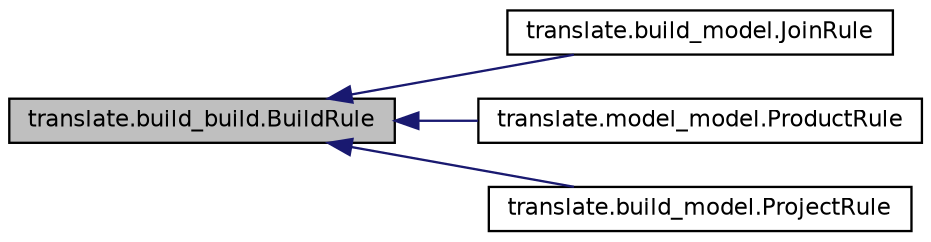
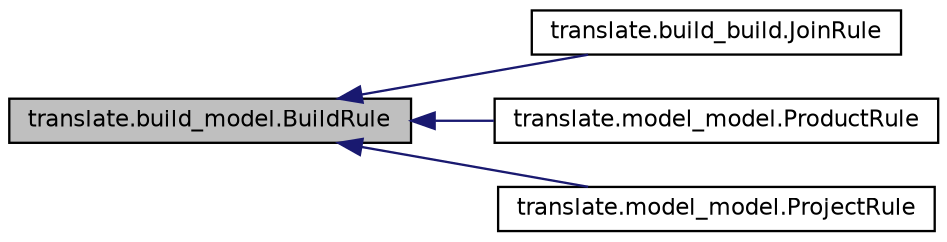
(700, 33) -> (716, 33)
(202, 121) -> (210, 121)
(700, 209) -> (716, 209)
